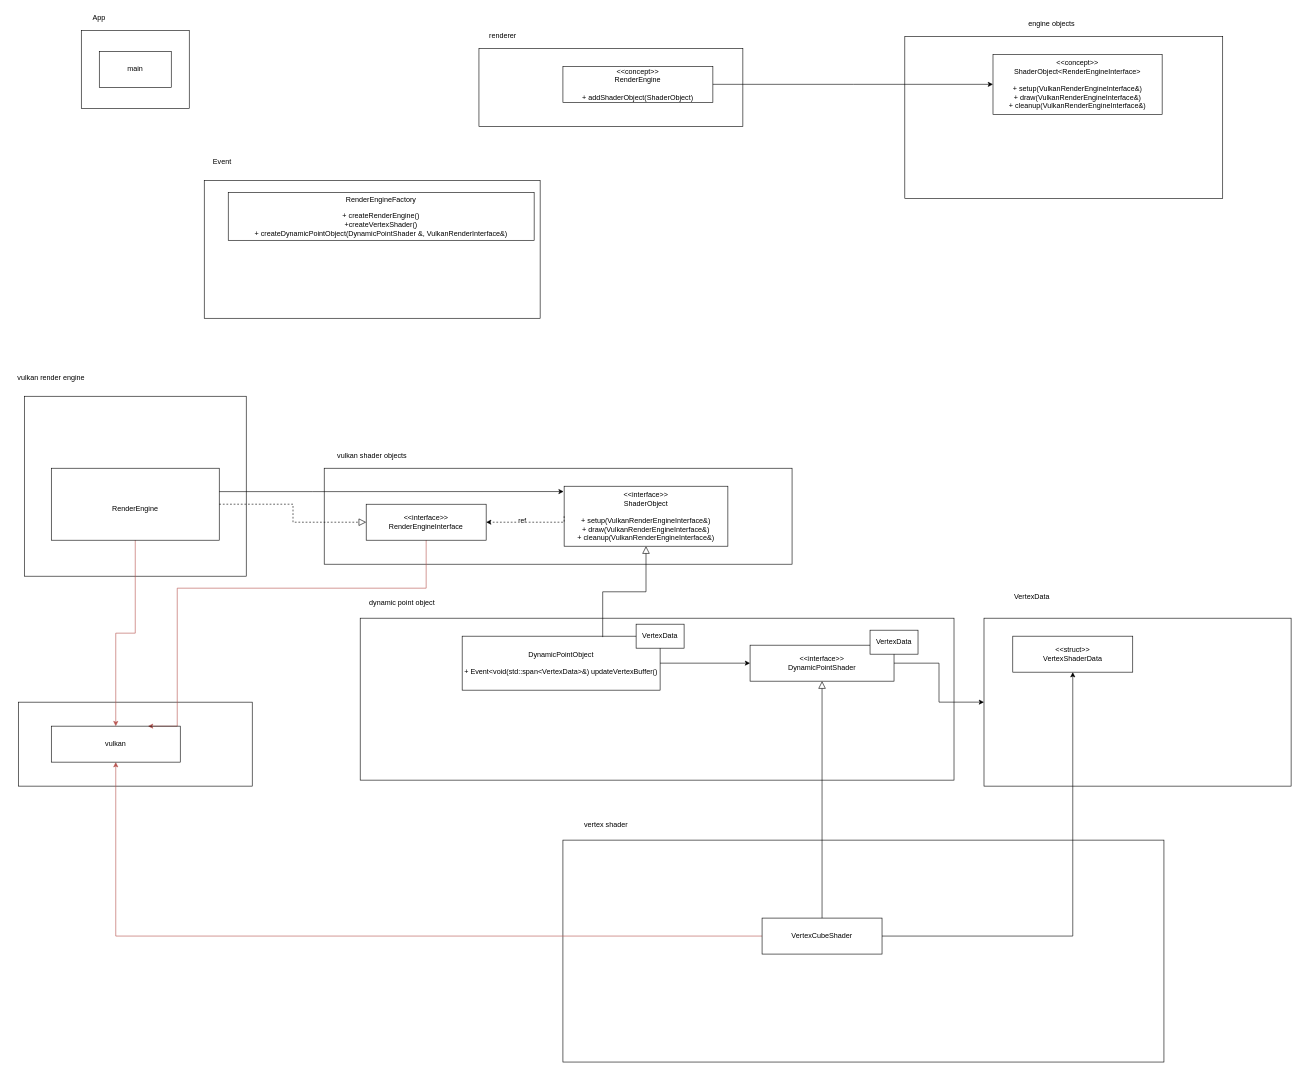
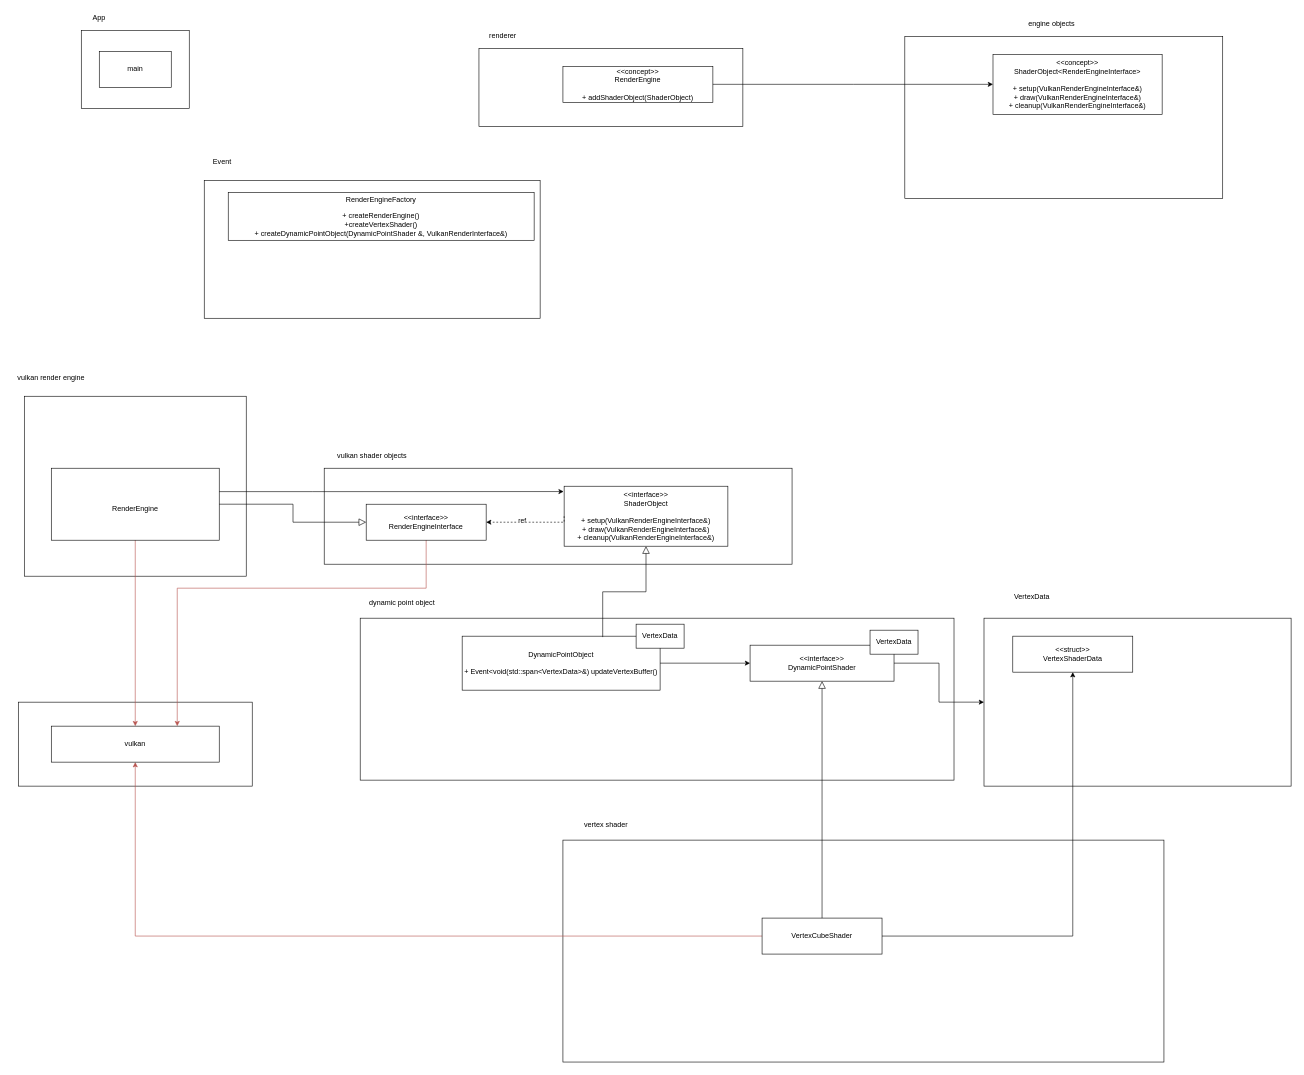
(293, 509) -> (293, 509)
(116, 744) -> (135, 744)
